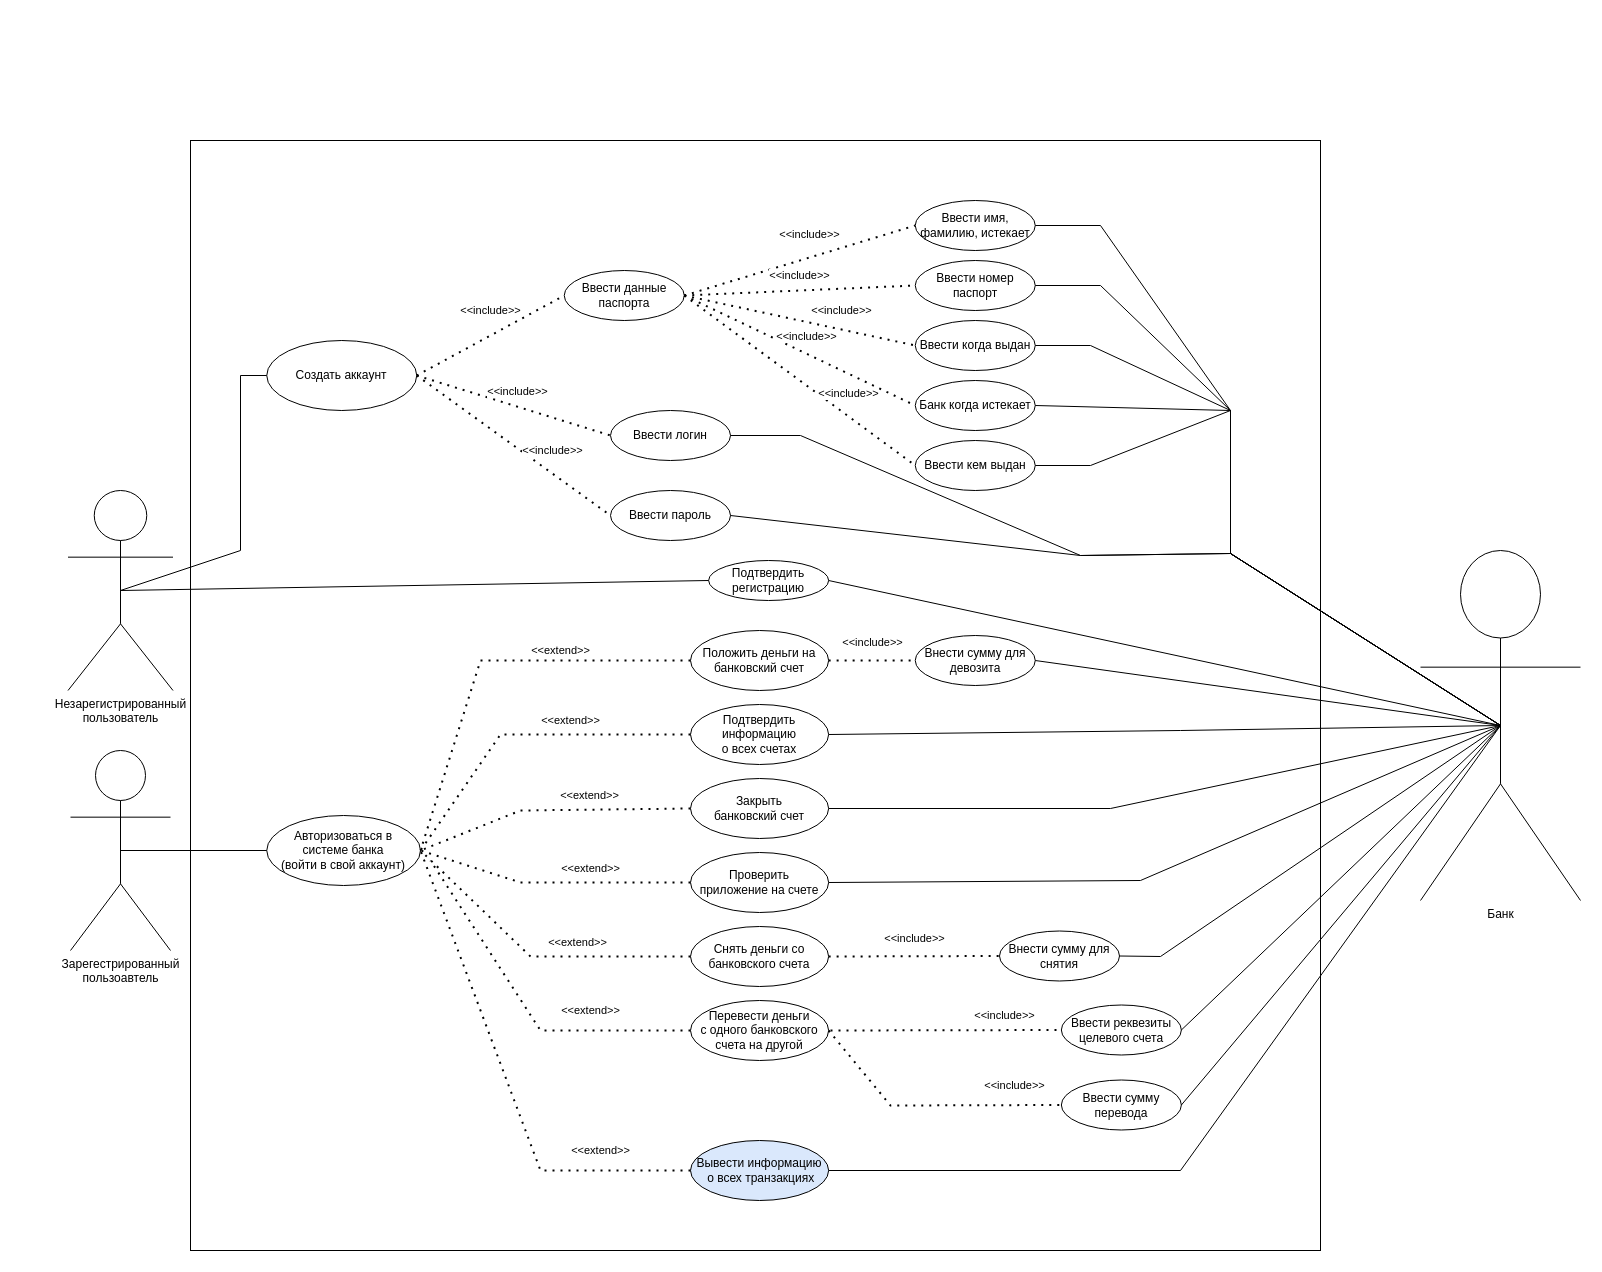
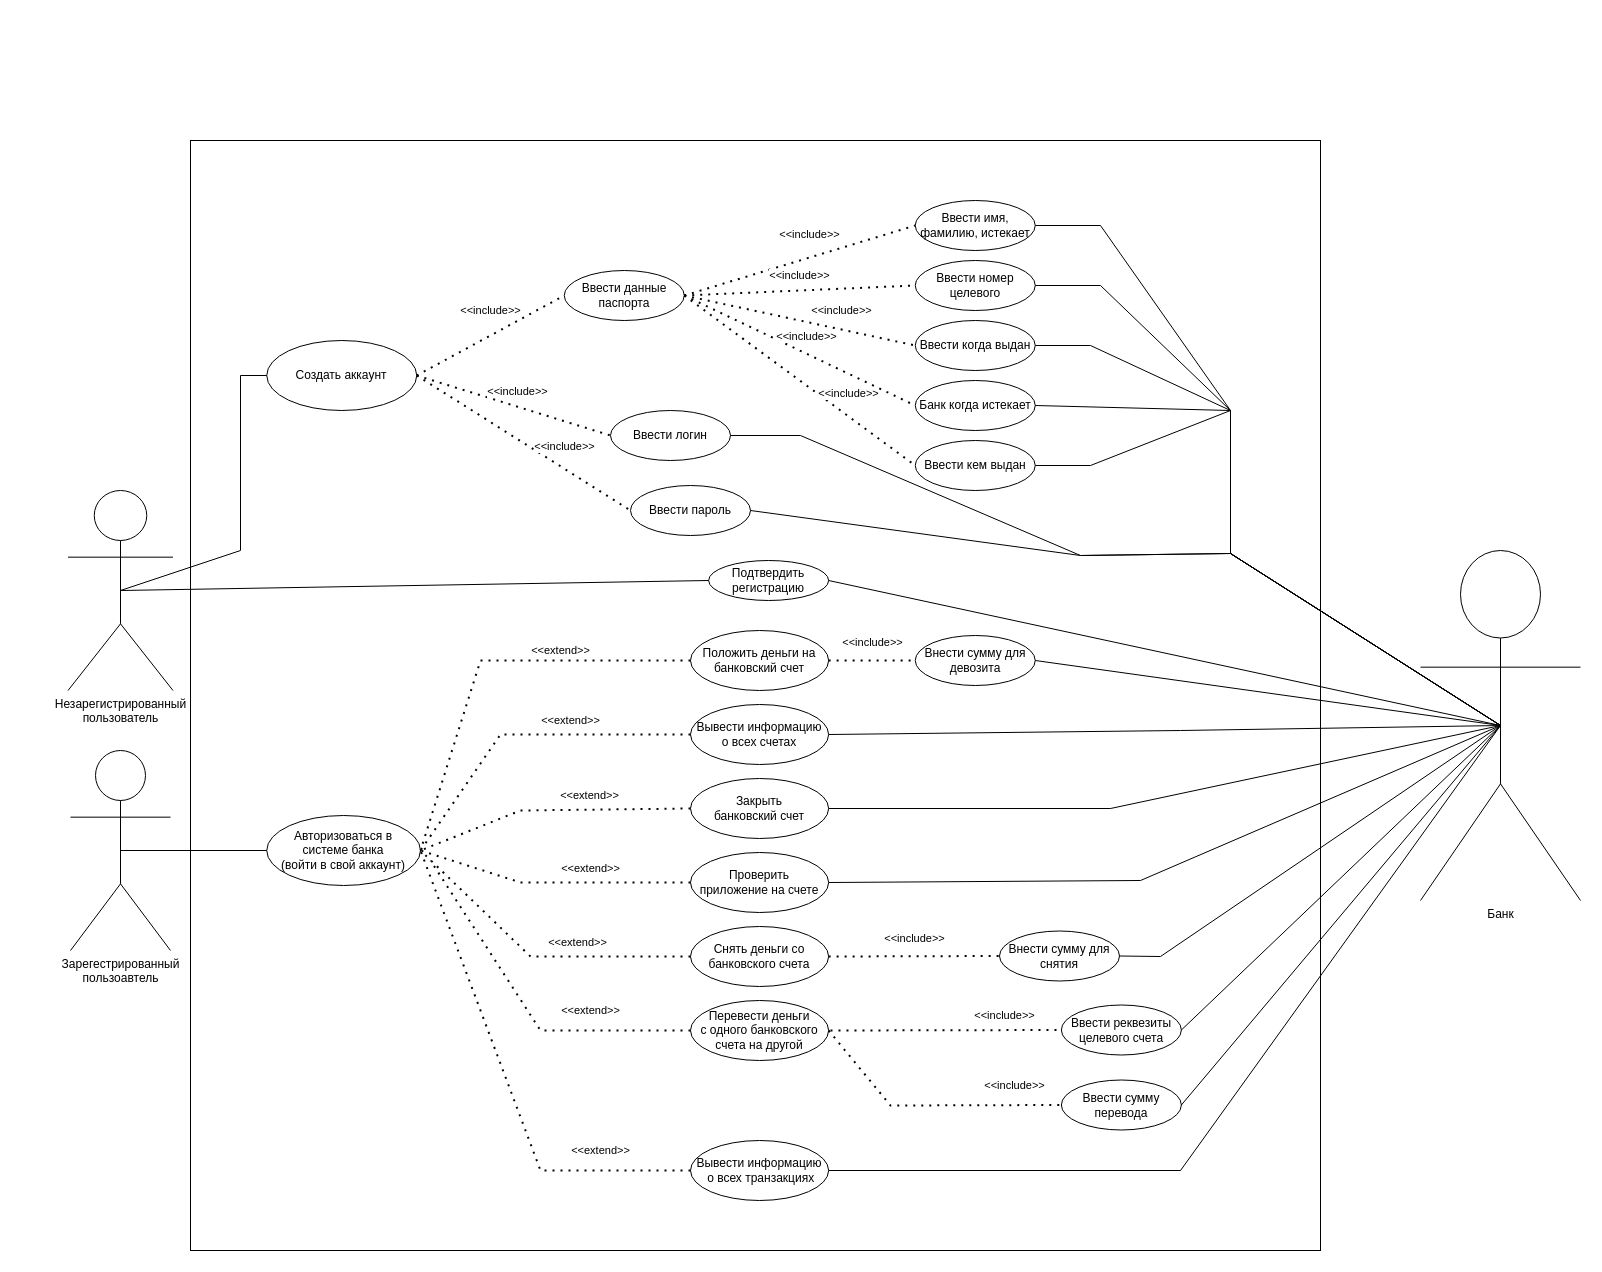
(976, 286) -> (976, 286)
(671, 516) -> (691, 511)
(760, 735) -> (760, 735)
(760, 1171) -> (760, 1171)
